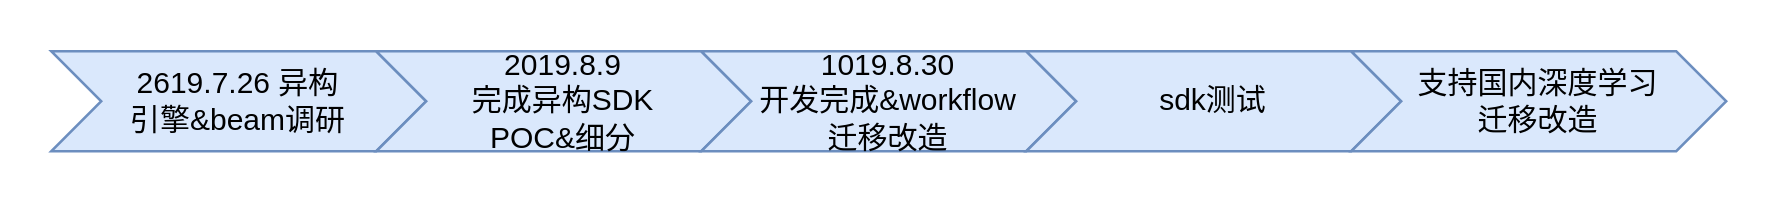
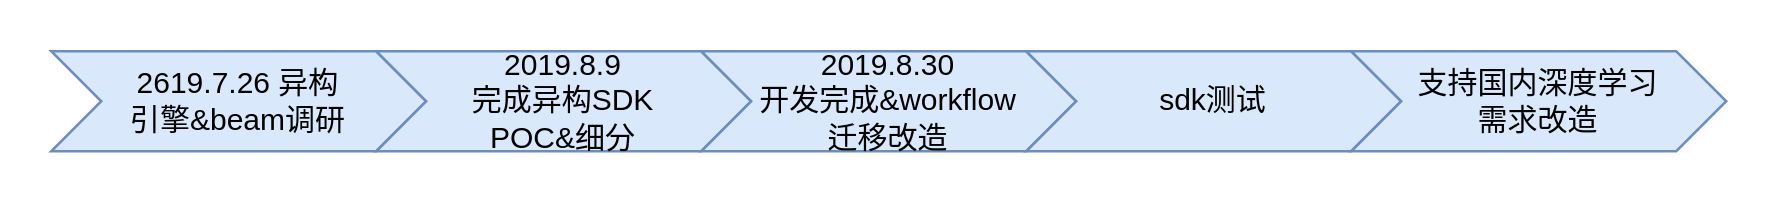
(889, 101) -> (889, 101)
(1539, 101) -> (1539, 101)
